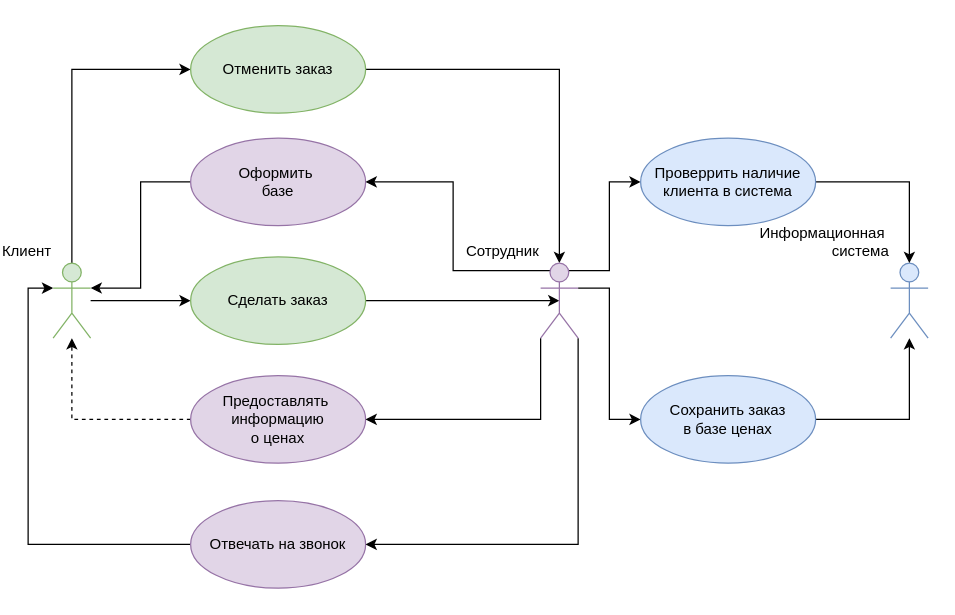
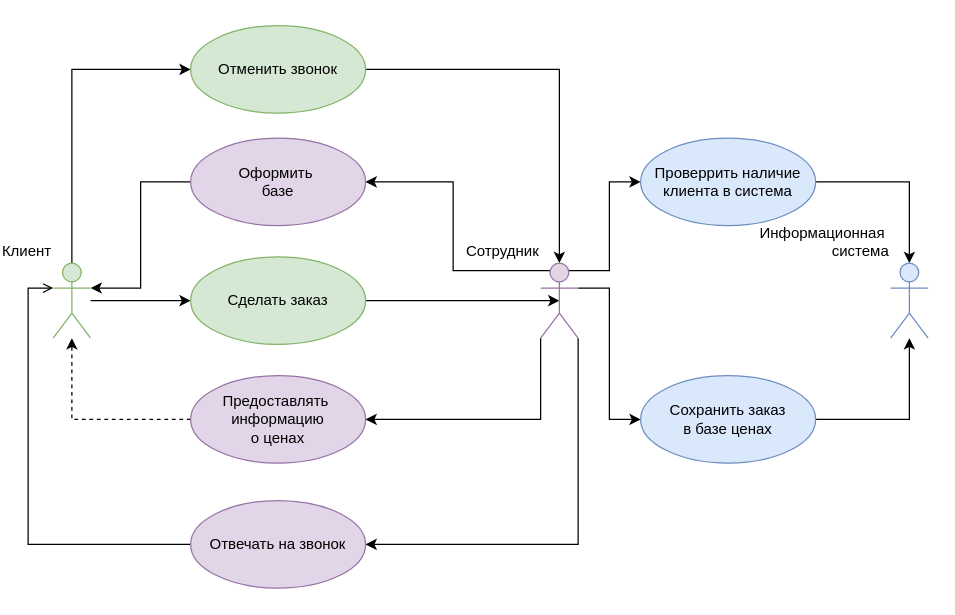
(278, 69) -> (278, 69)
(43, 288) -> (45, 288)
